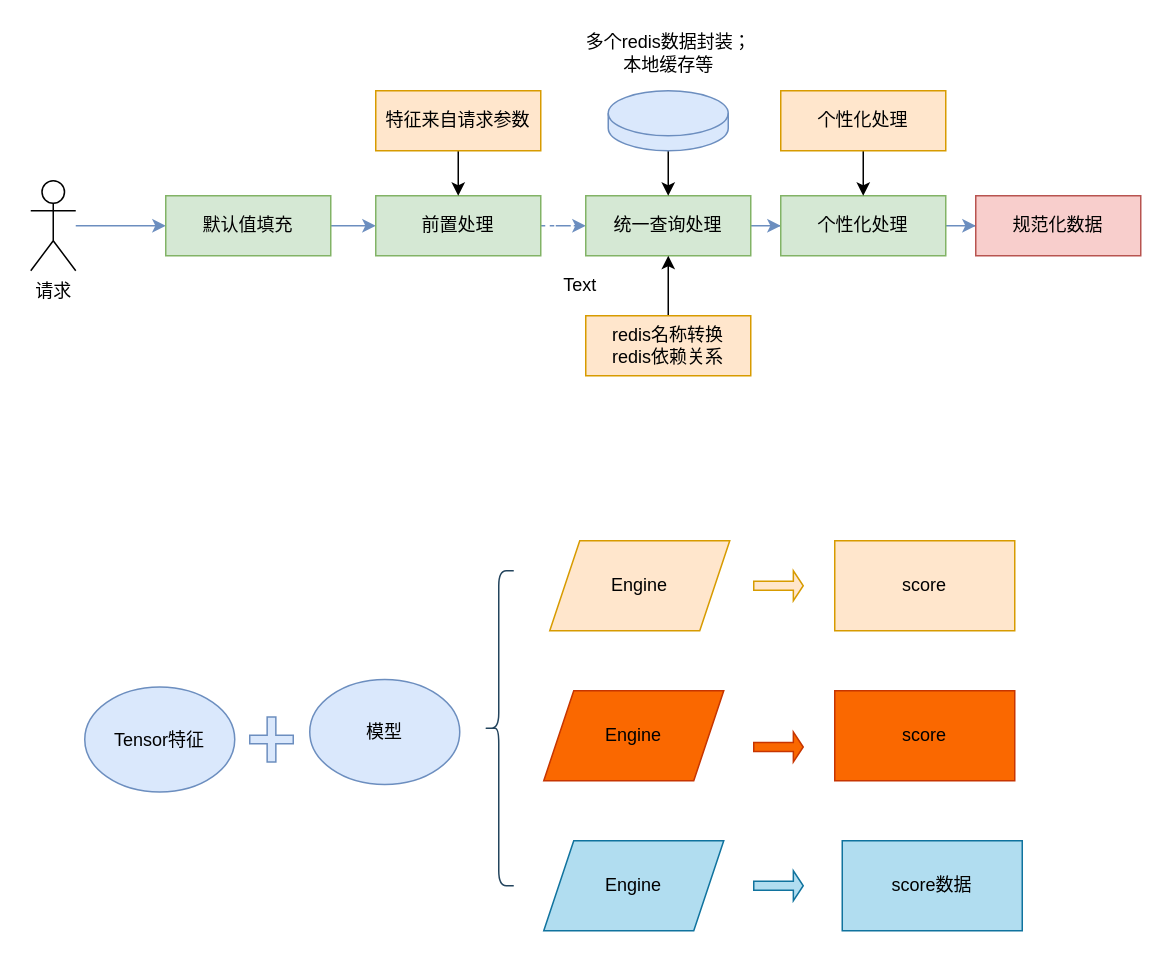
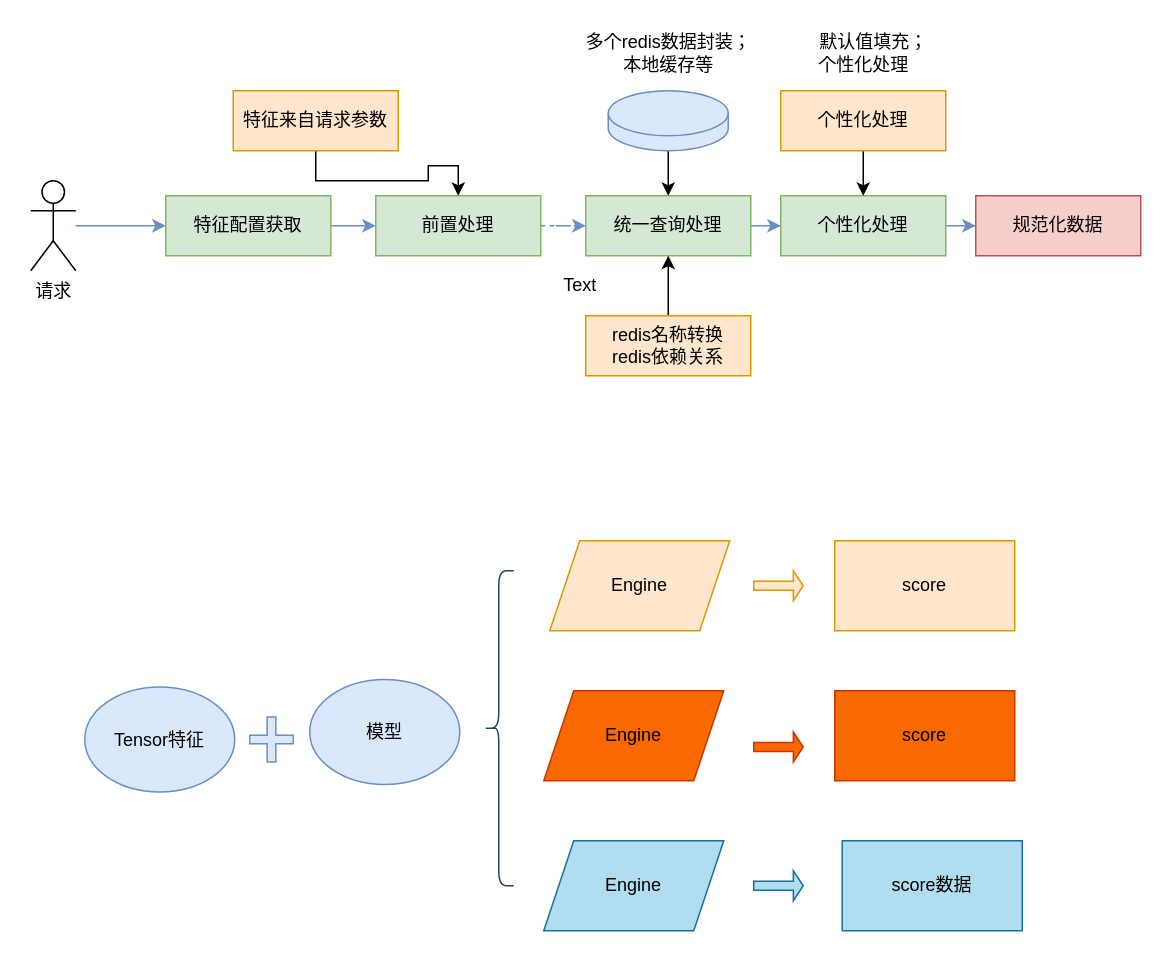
none -> (863, 53)
(458, 121) -> (316, 121)
(248, 226) -> (248, 226)
